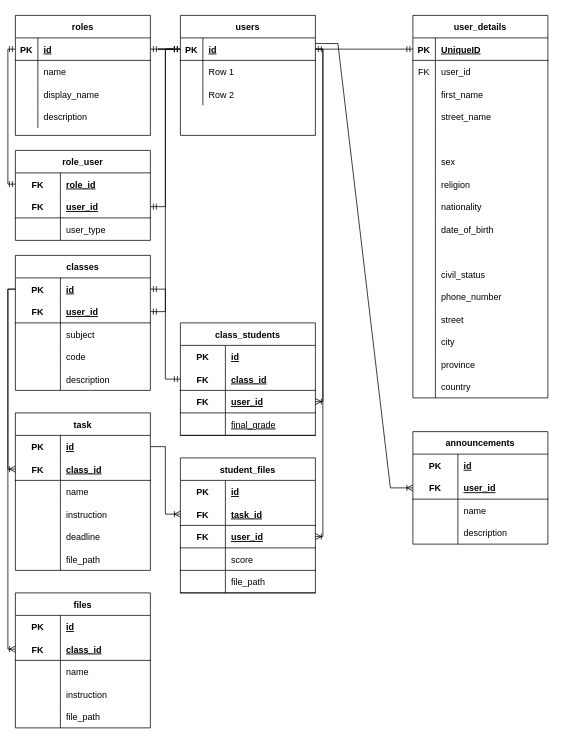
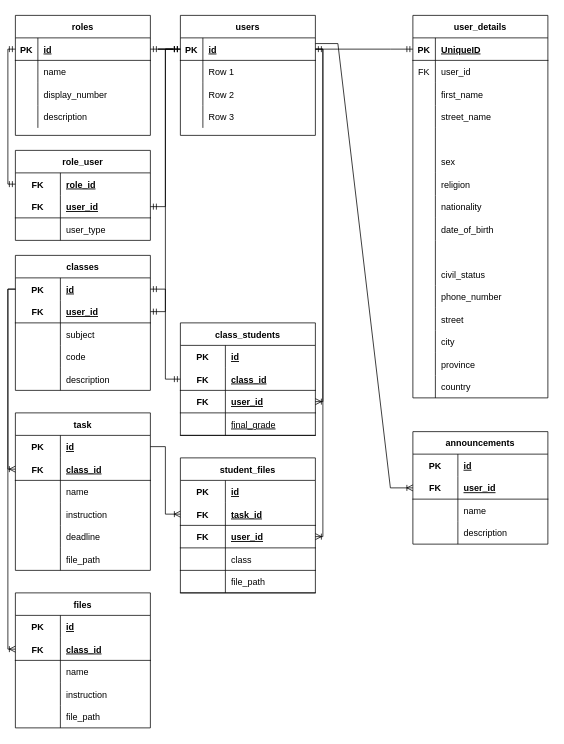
(71, 95) -> (76, 95)
none -> (259, 117)
(244, 560) -> (242, 560)
